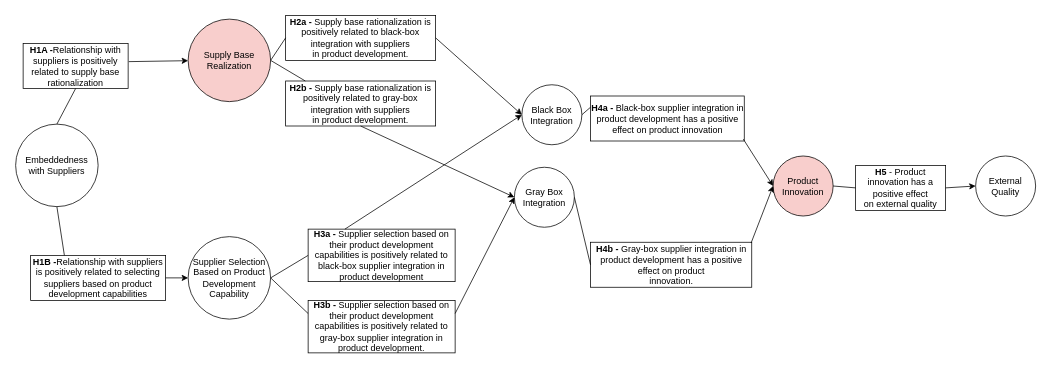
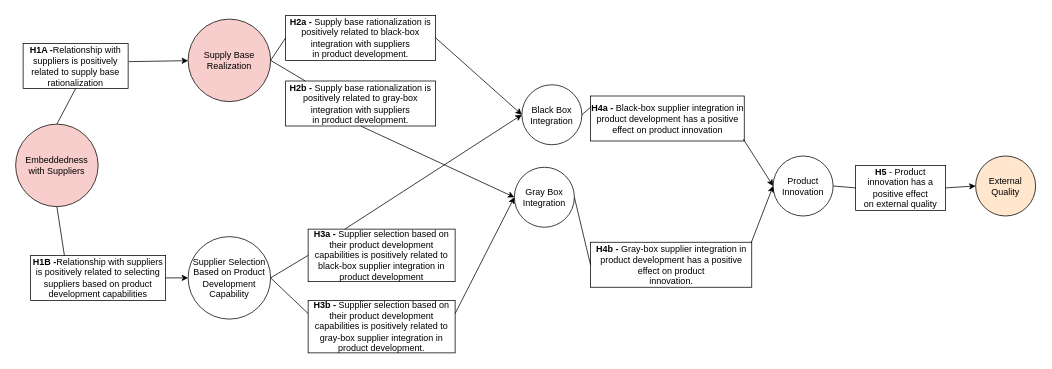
(57, 165) -> (57, 165)
(803, 186) -> (803, 186)
(1005, 186) -> (1005, 186)
